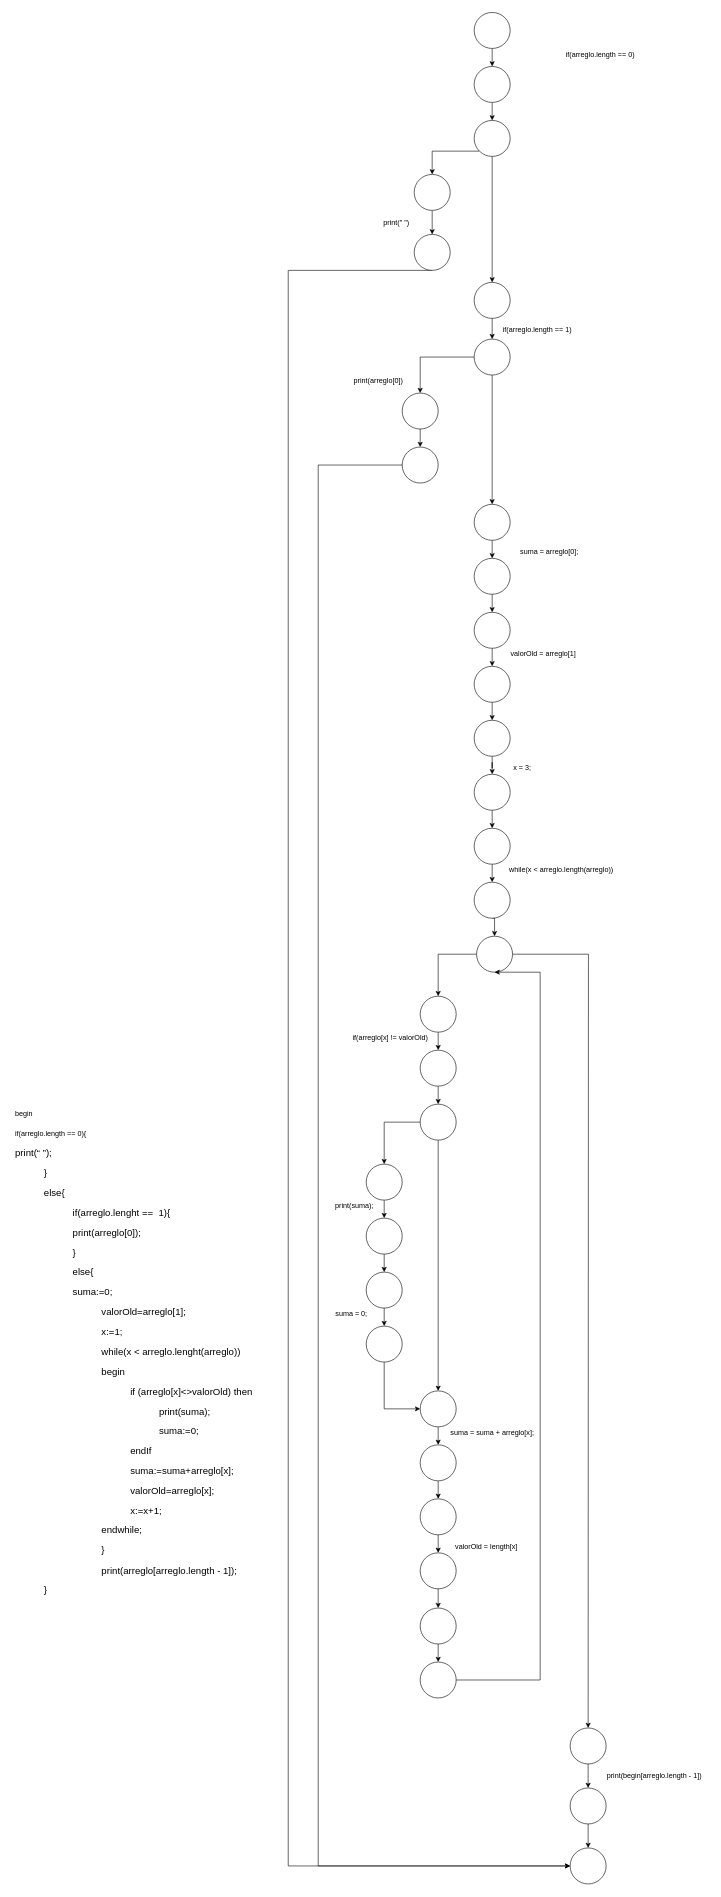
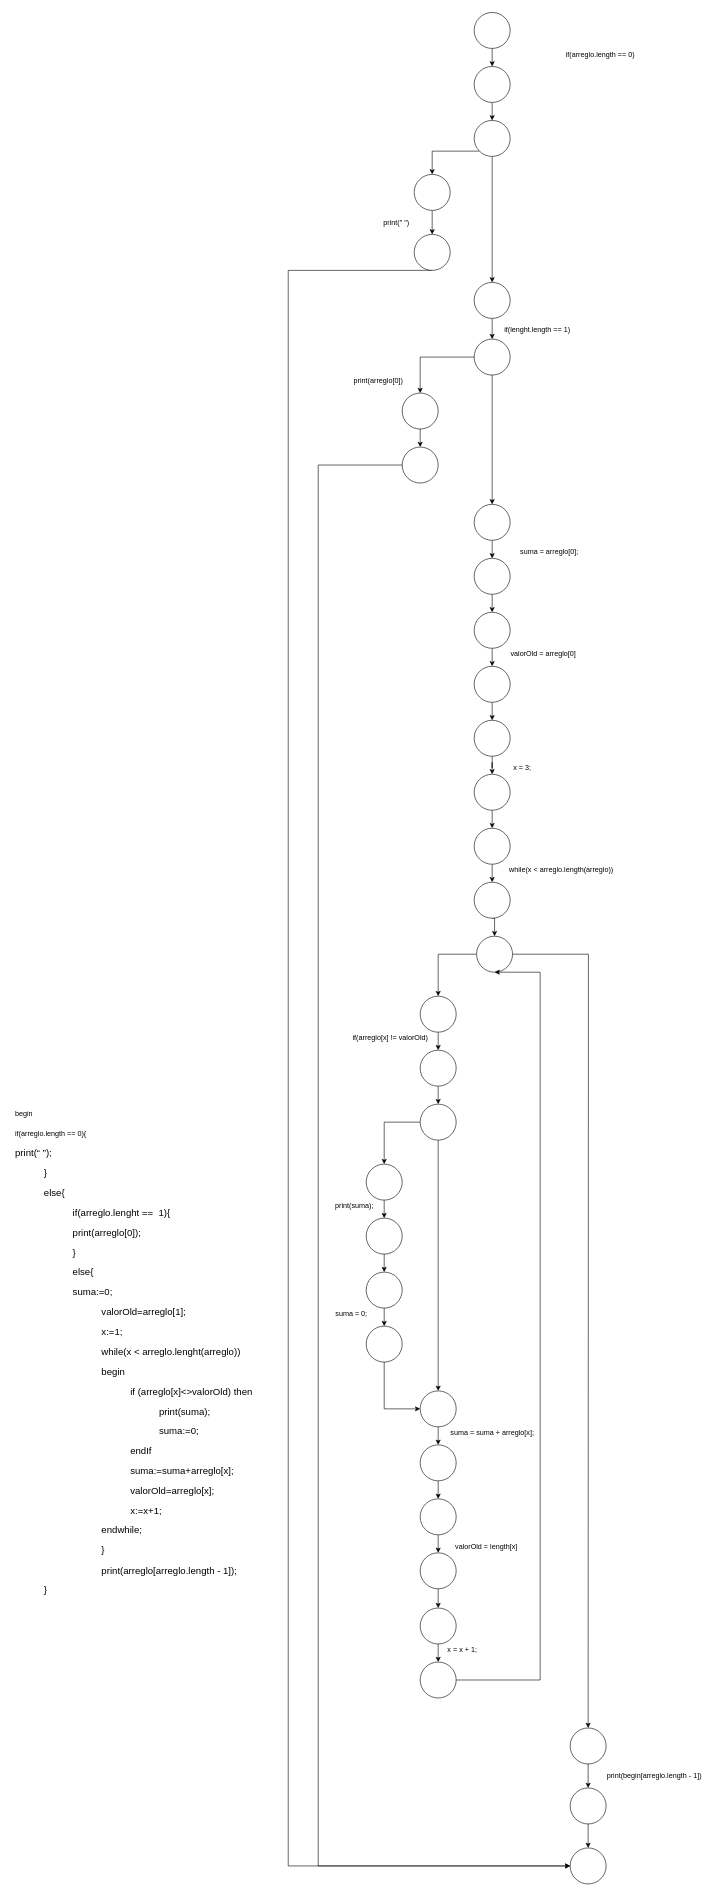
(538, 330) -> (538, 330)
(544, 654) -> (544, 654)
none -> (462, 1650)
